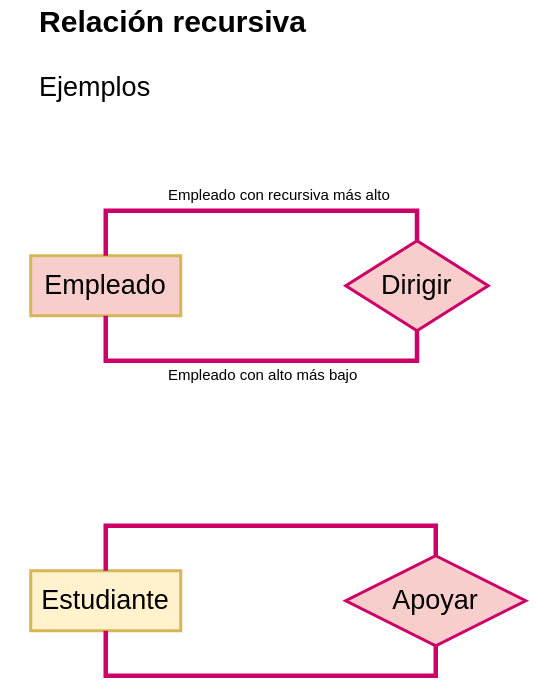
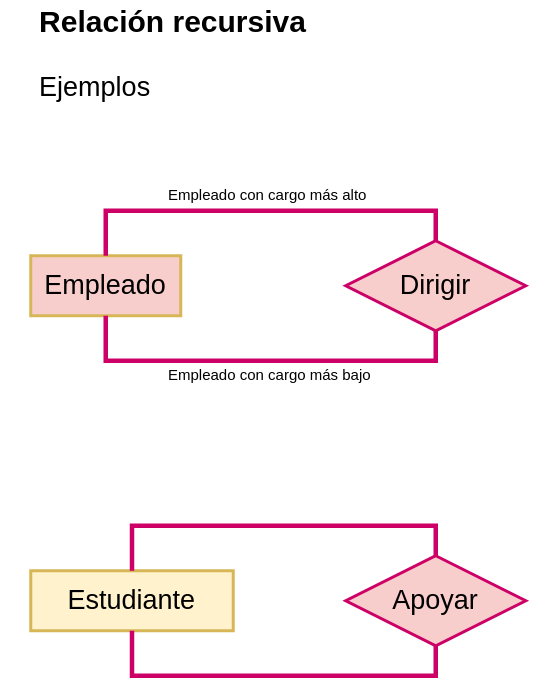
(280, 209) -> (280, 209)
(417, 286) -> (436, 286)
(280, 389) -> (280, 389)
(106, 601) -> (132, 601)
